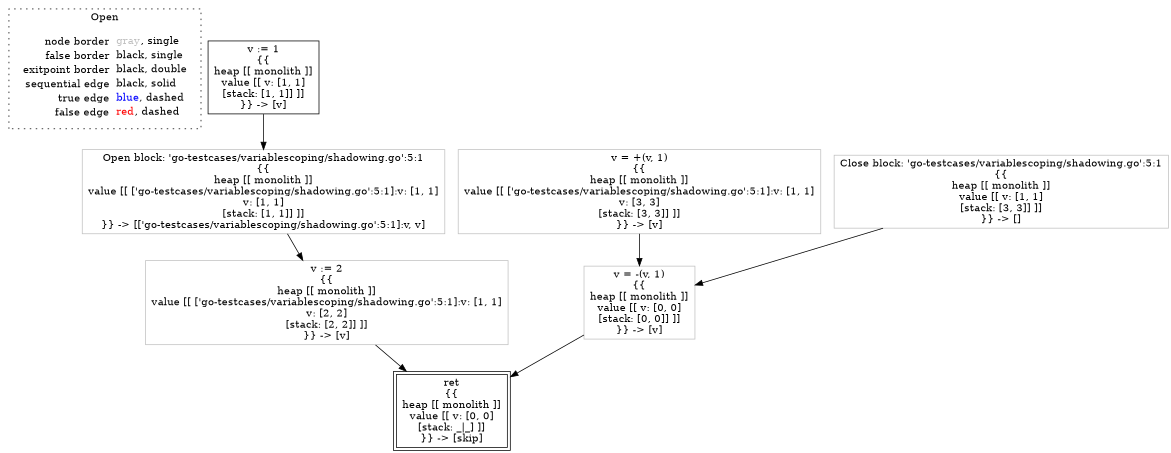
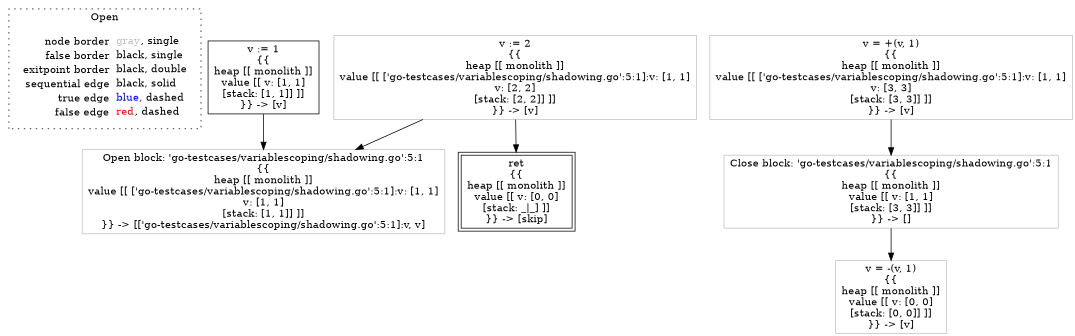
(293, 244) -> (393, 133)
(639, 246) -> (891, 134)
(551, 354) -> none
